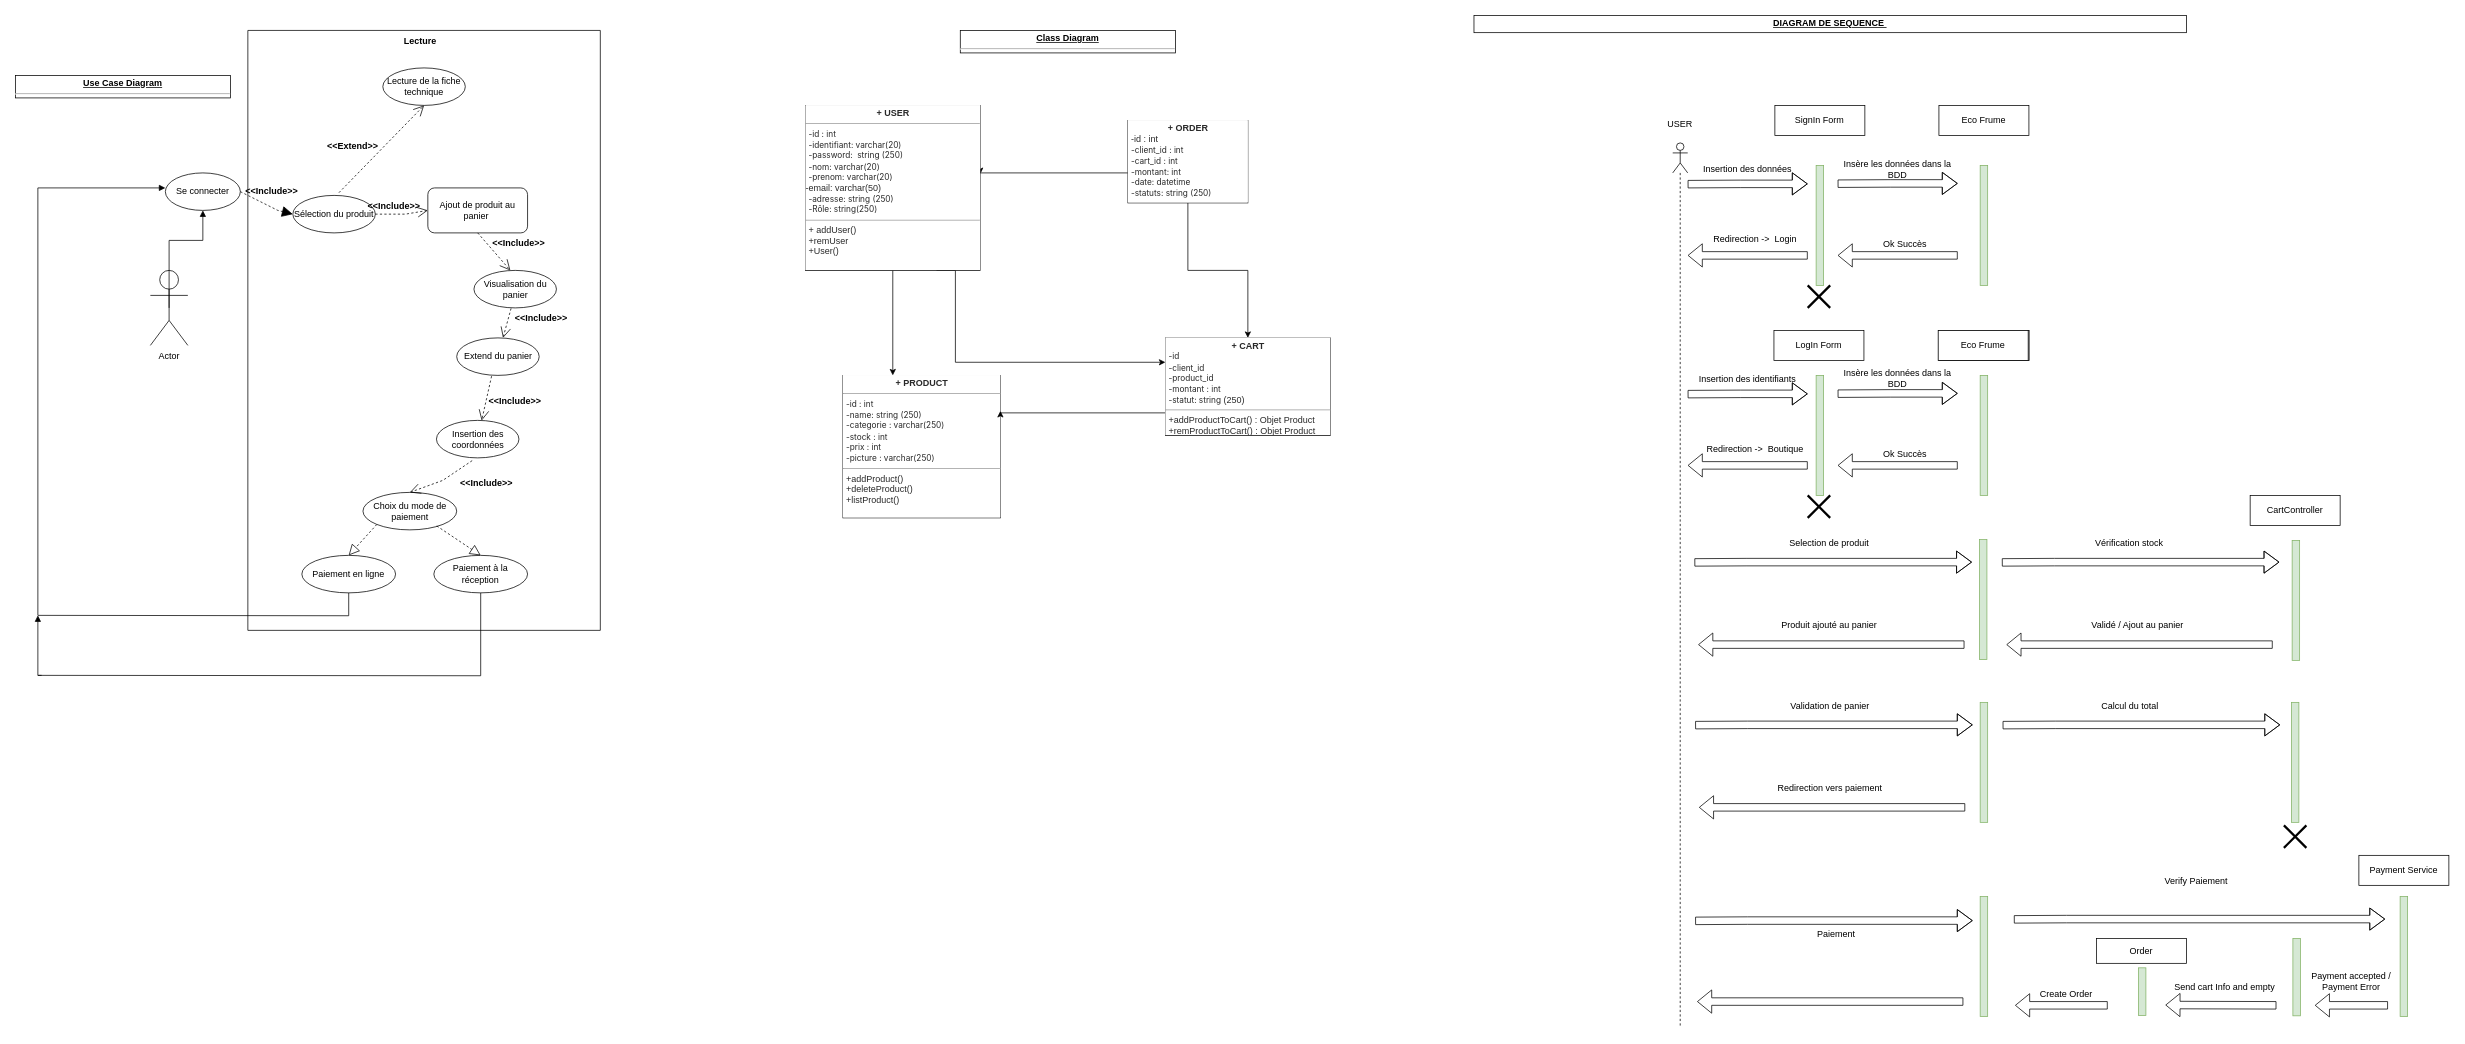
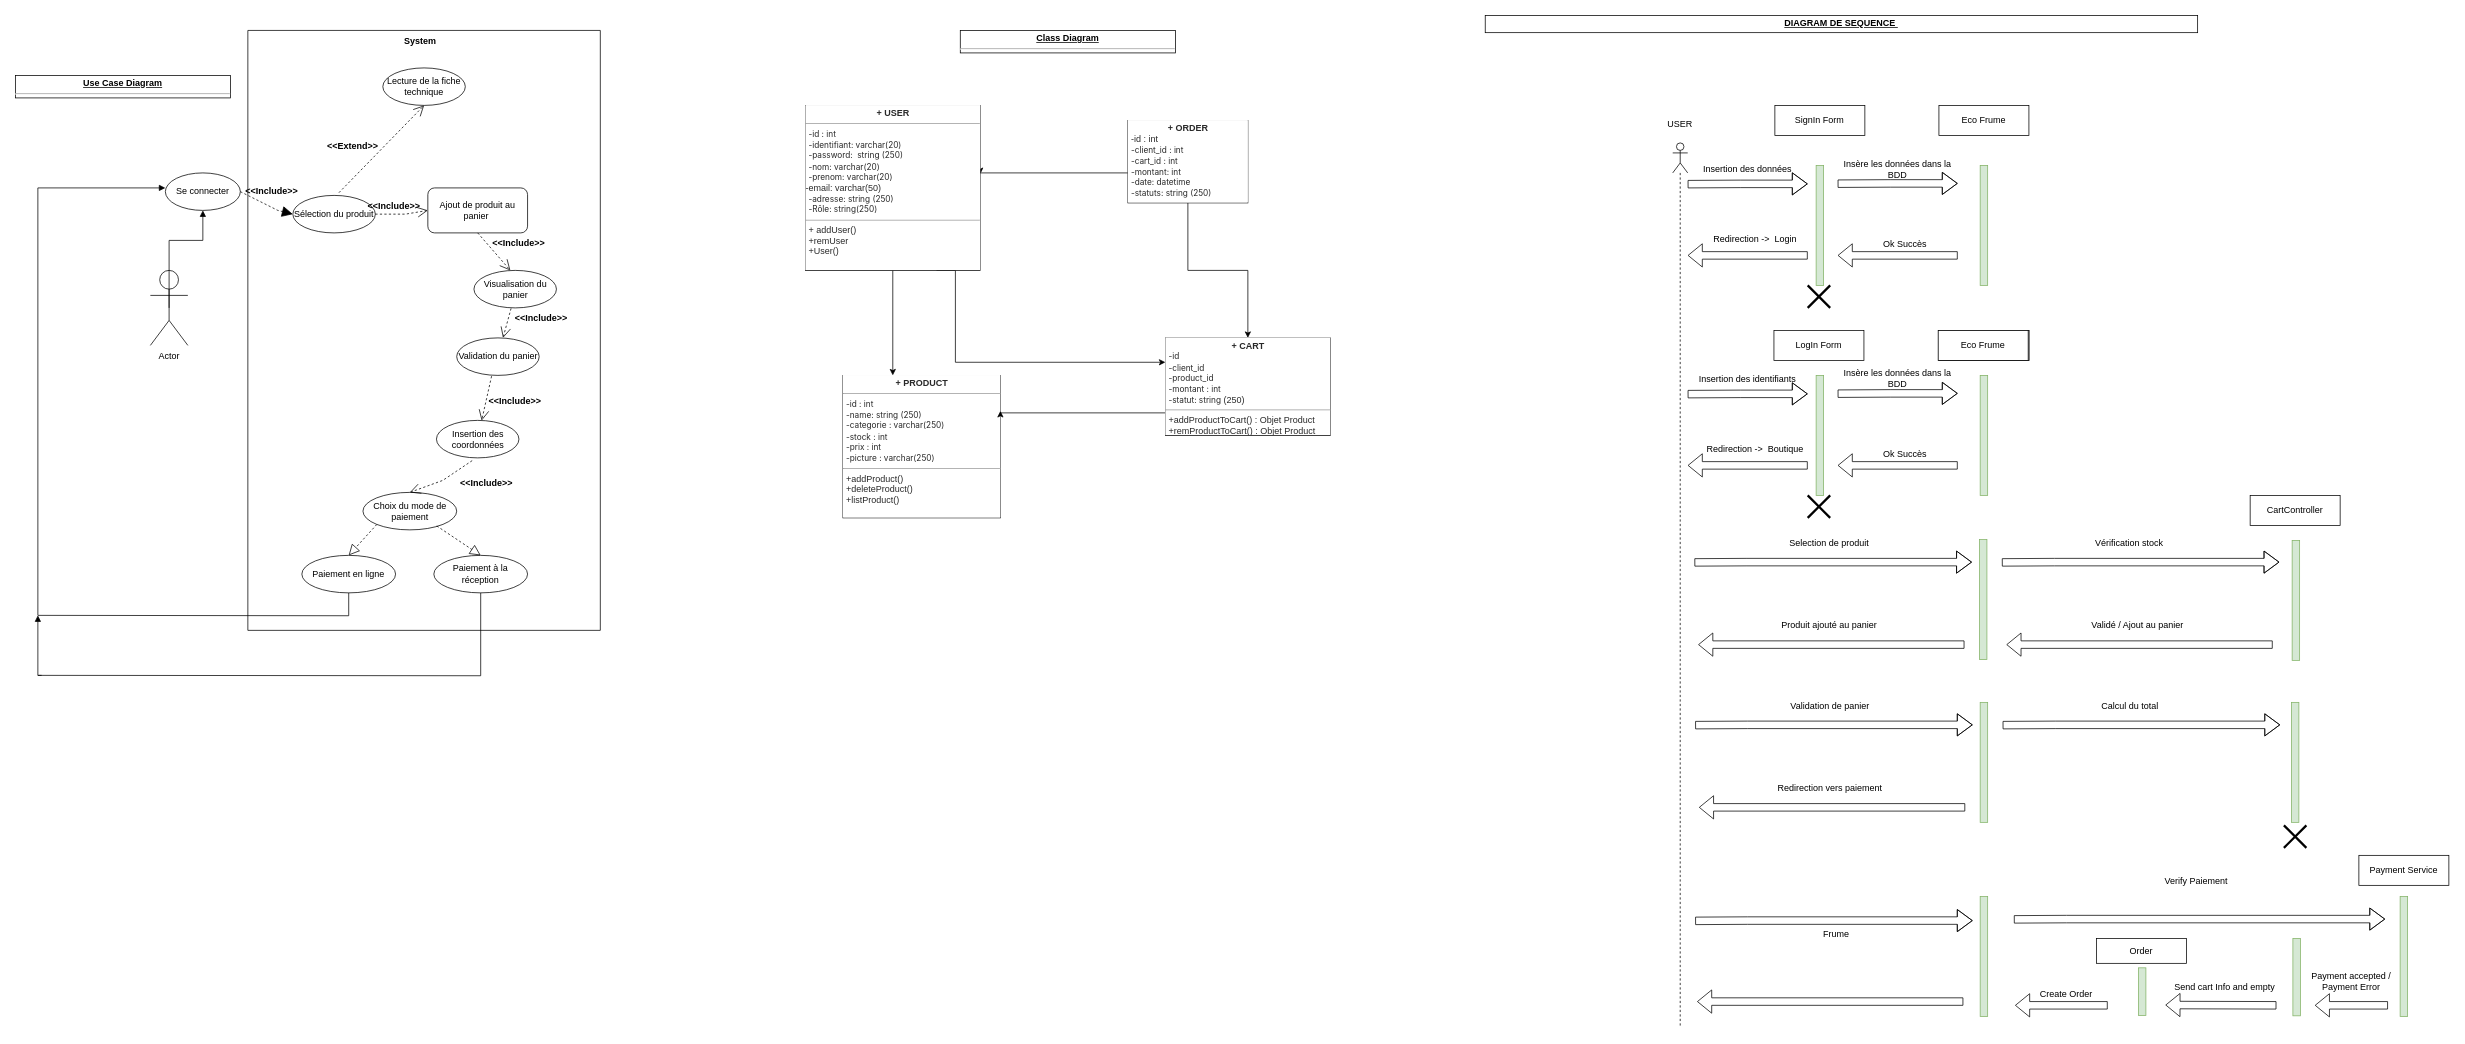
(1830, 24) -> (1842, 24)
(420, 41) -> (420, 41)
(498, 357) -> (498, 357)
(1838, 935) -> (1838, 935)
